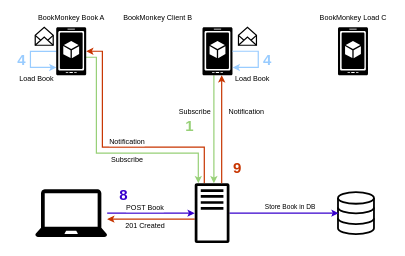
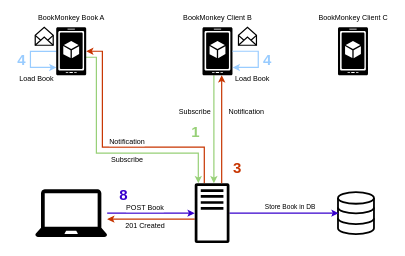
(158, 18) -> (218, 18)
(353, 18) -> (353, 18)
(189, 126) -> (195, 132)
(238, 167) -> (238, 167)
